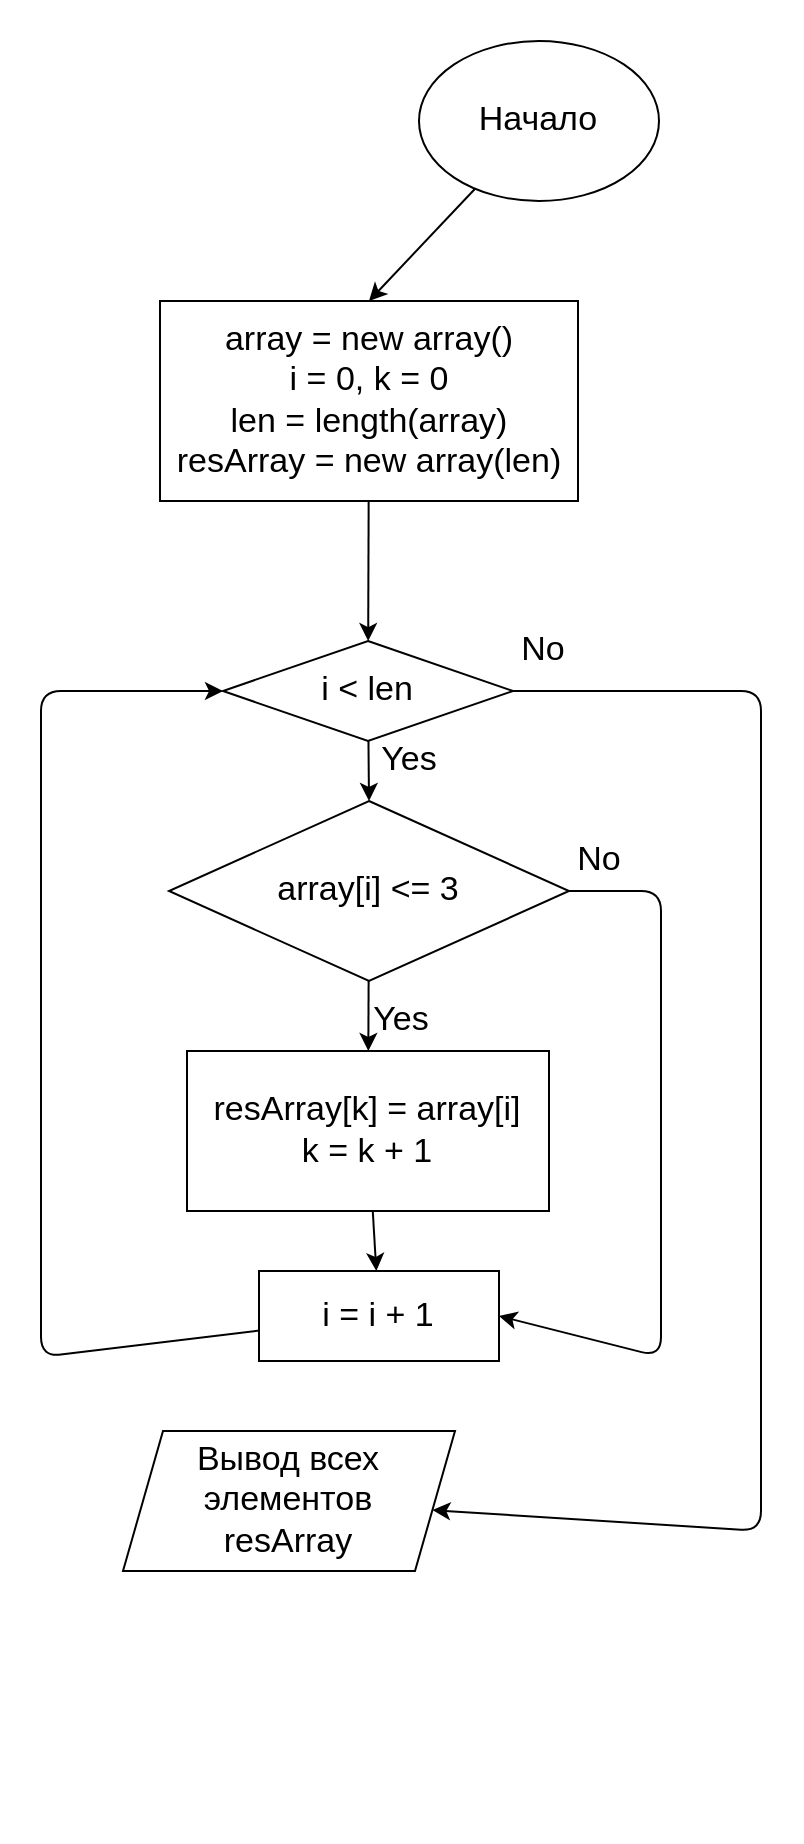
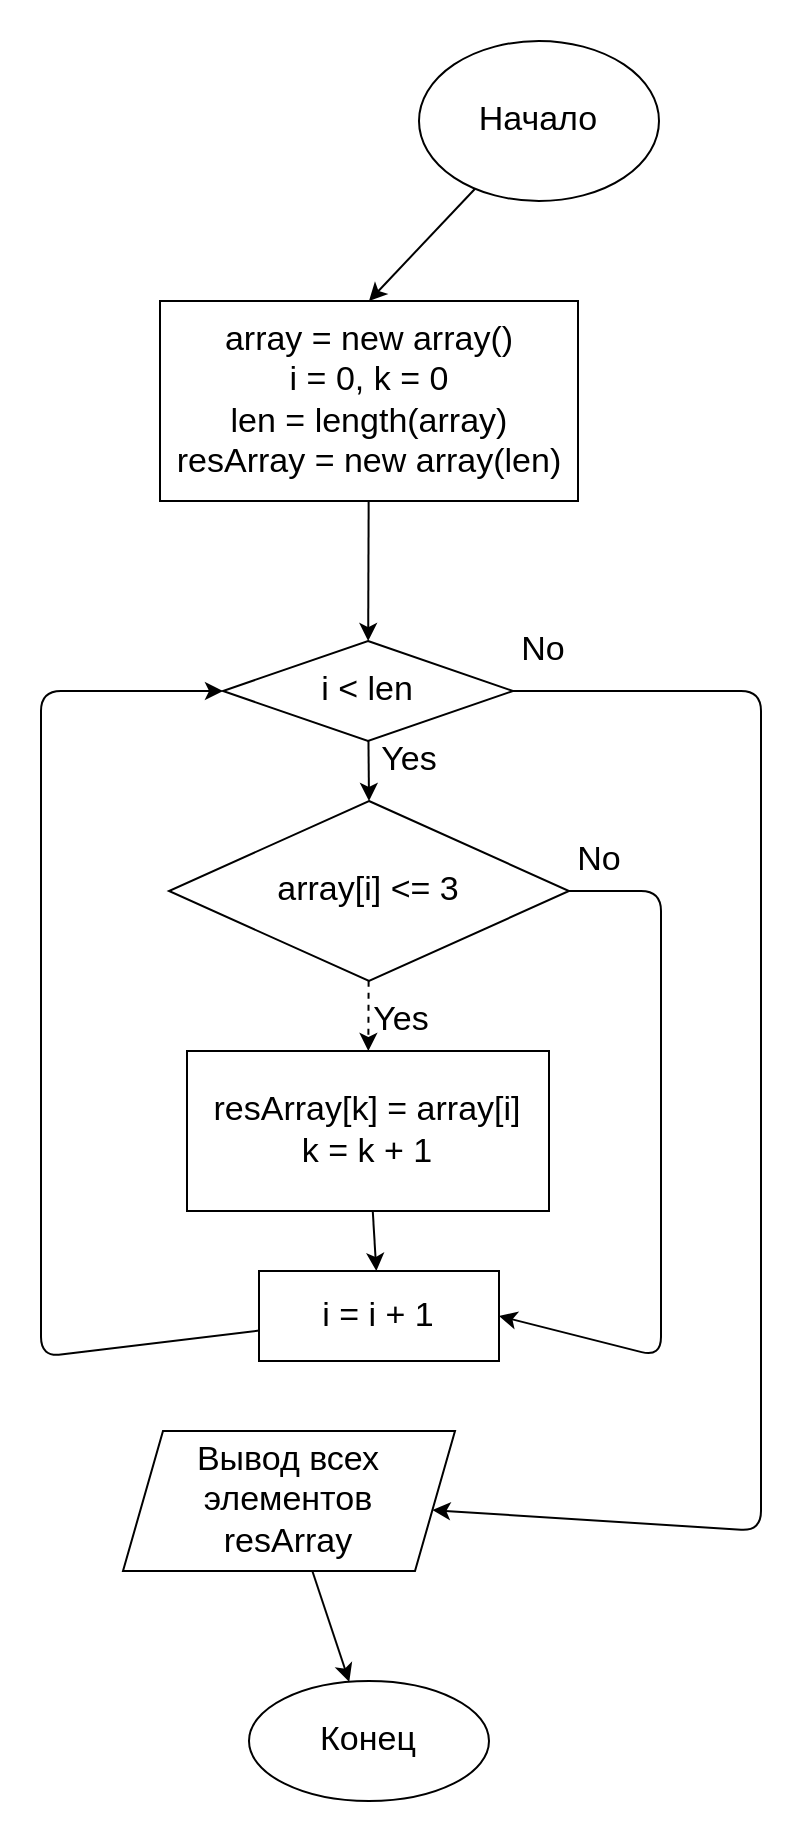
(368, 1011) -> (368, 1011)
none -> (329, 1620)
none -> (369, 1741)
